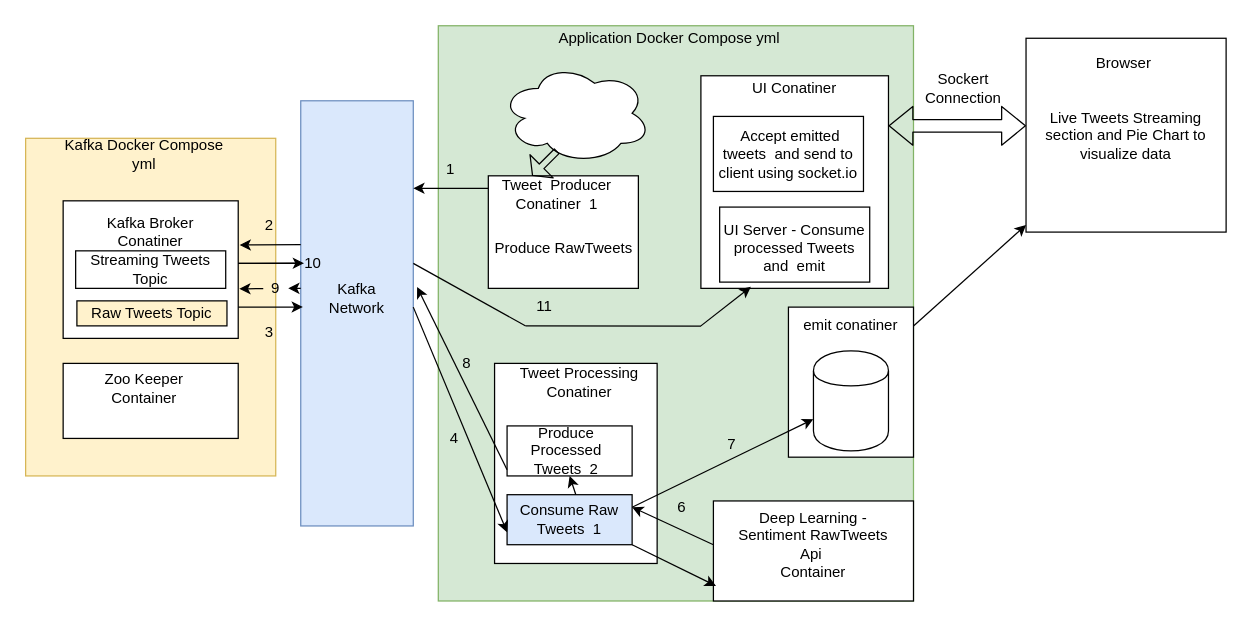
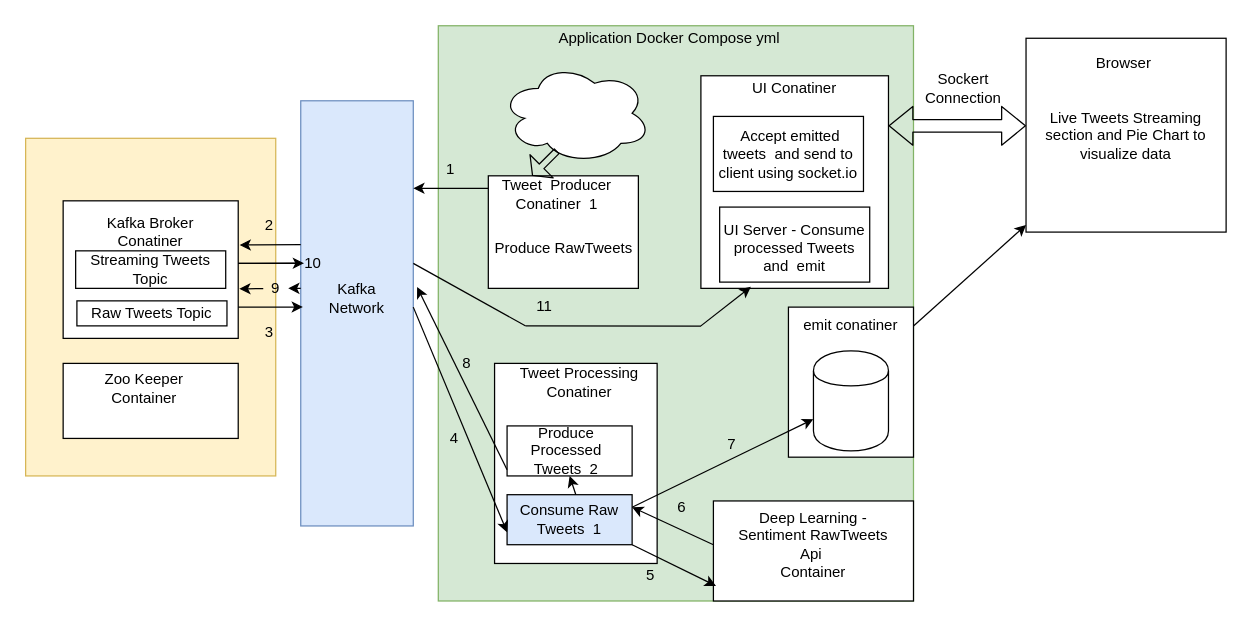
(144, 154) -> none
(152, 313) -> (152, 313)
none -> (651, 576)
